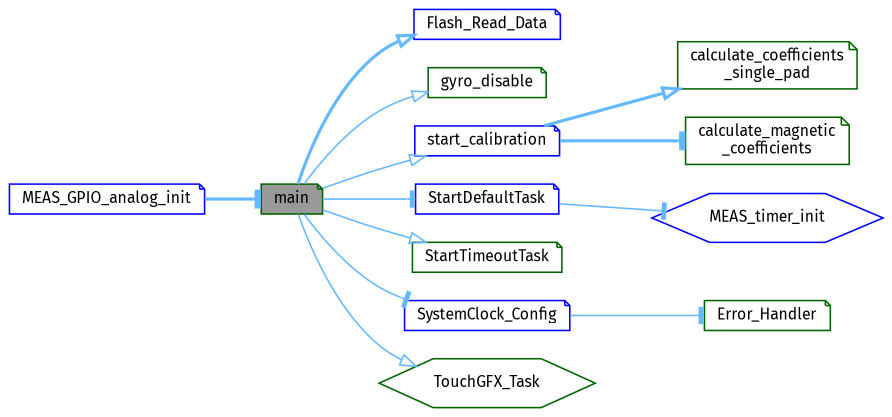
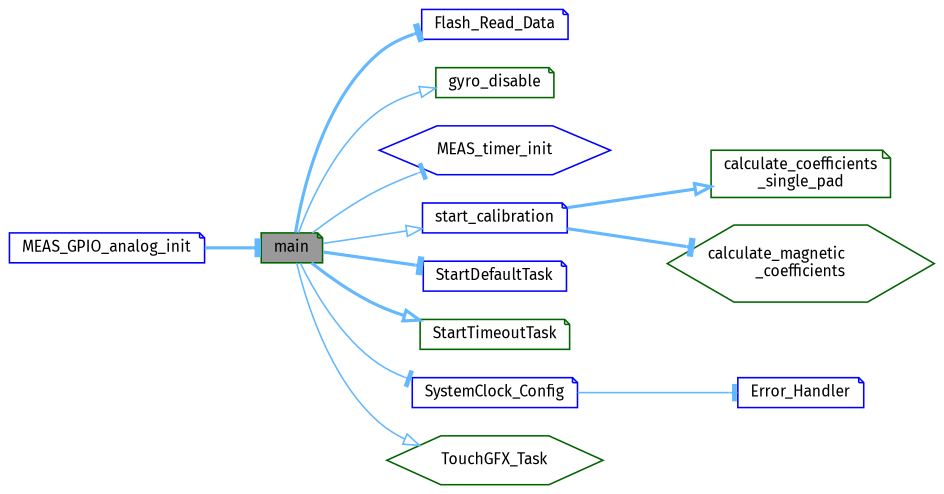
(335, 103) -> (331, 118)
(767, 141) -> (801, 264)
(365, 199) -> (369, 259)
(609, 207) -> (363, 199)
(366, 225) -> (355, 293)
(767, 316) -> (801, 393)
